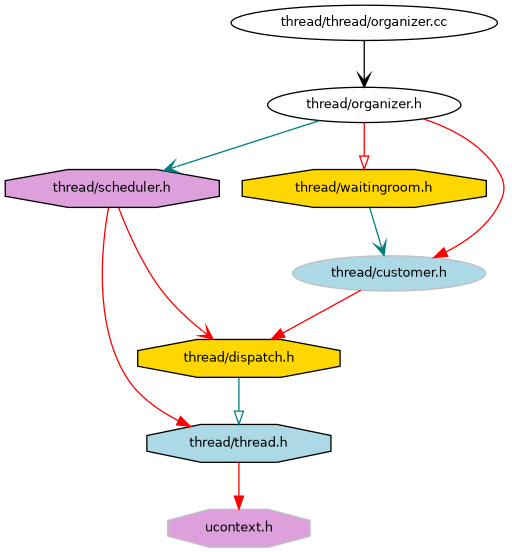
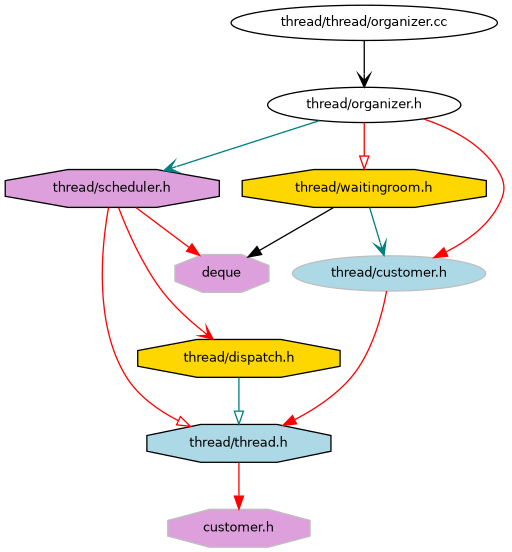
none -> (222, 273)
(322, 312) -> (358, 368)
(108, 328) -> (108, 328)
(239, 528) -> (239, 528)
